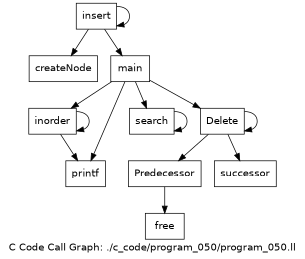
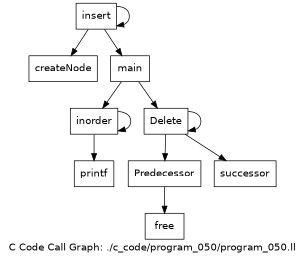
(109, 118) -> none
(152, 121) -> none
